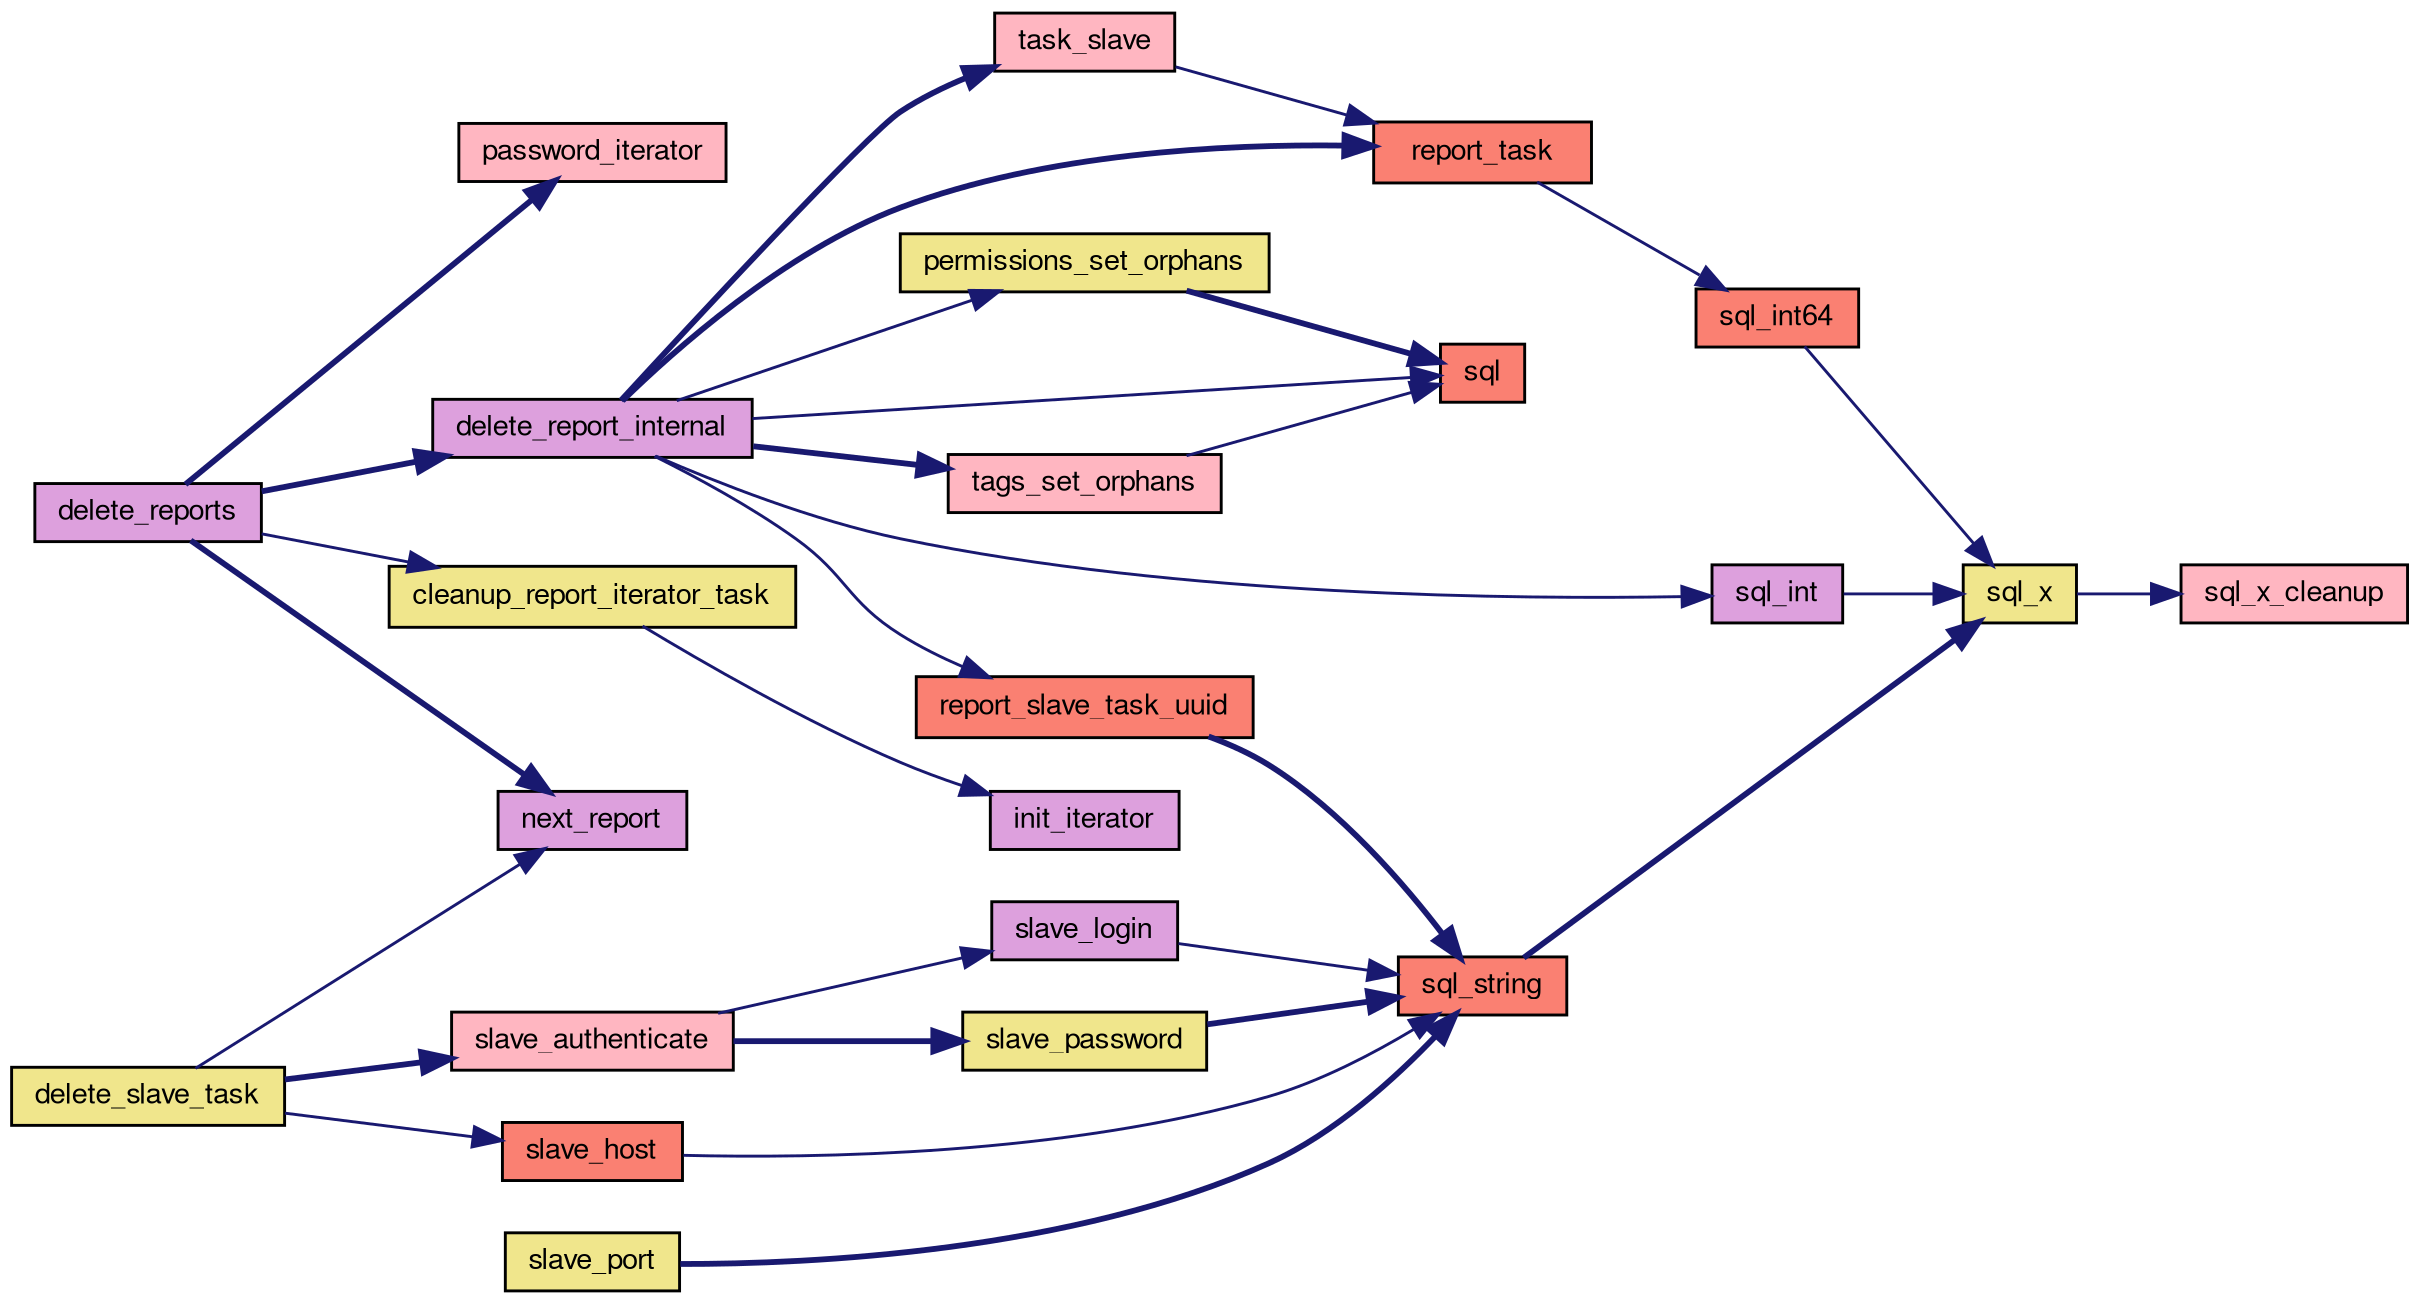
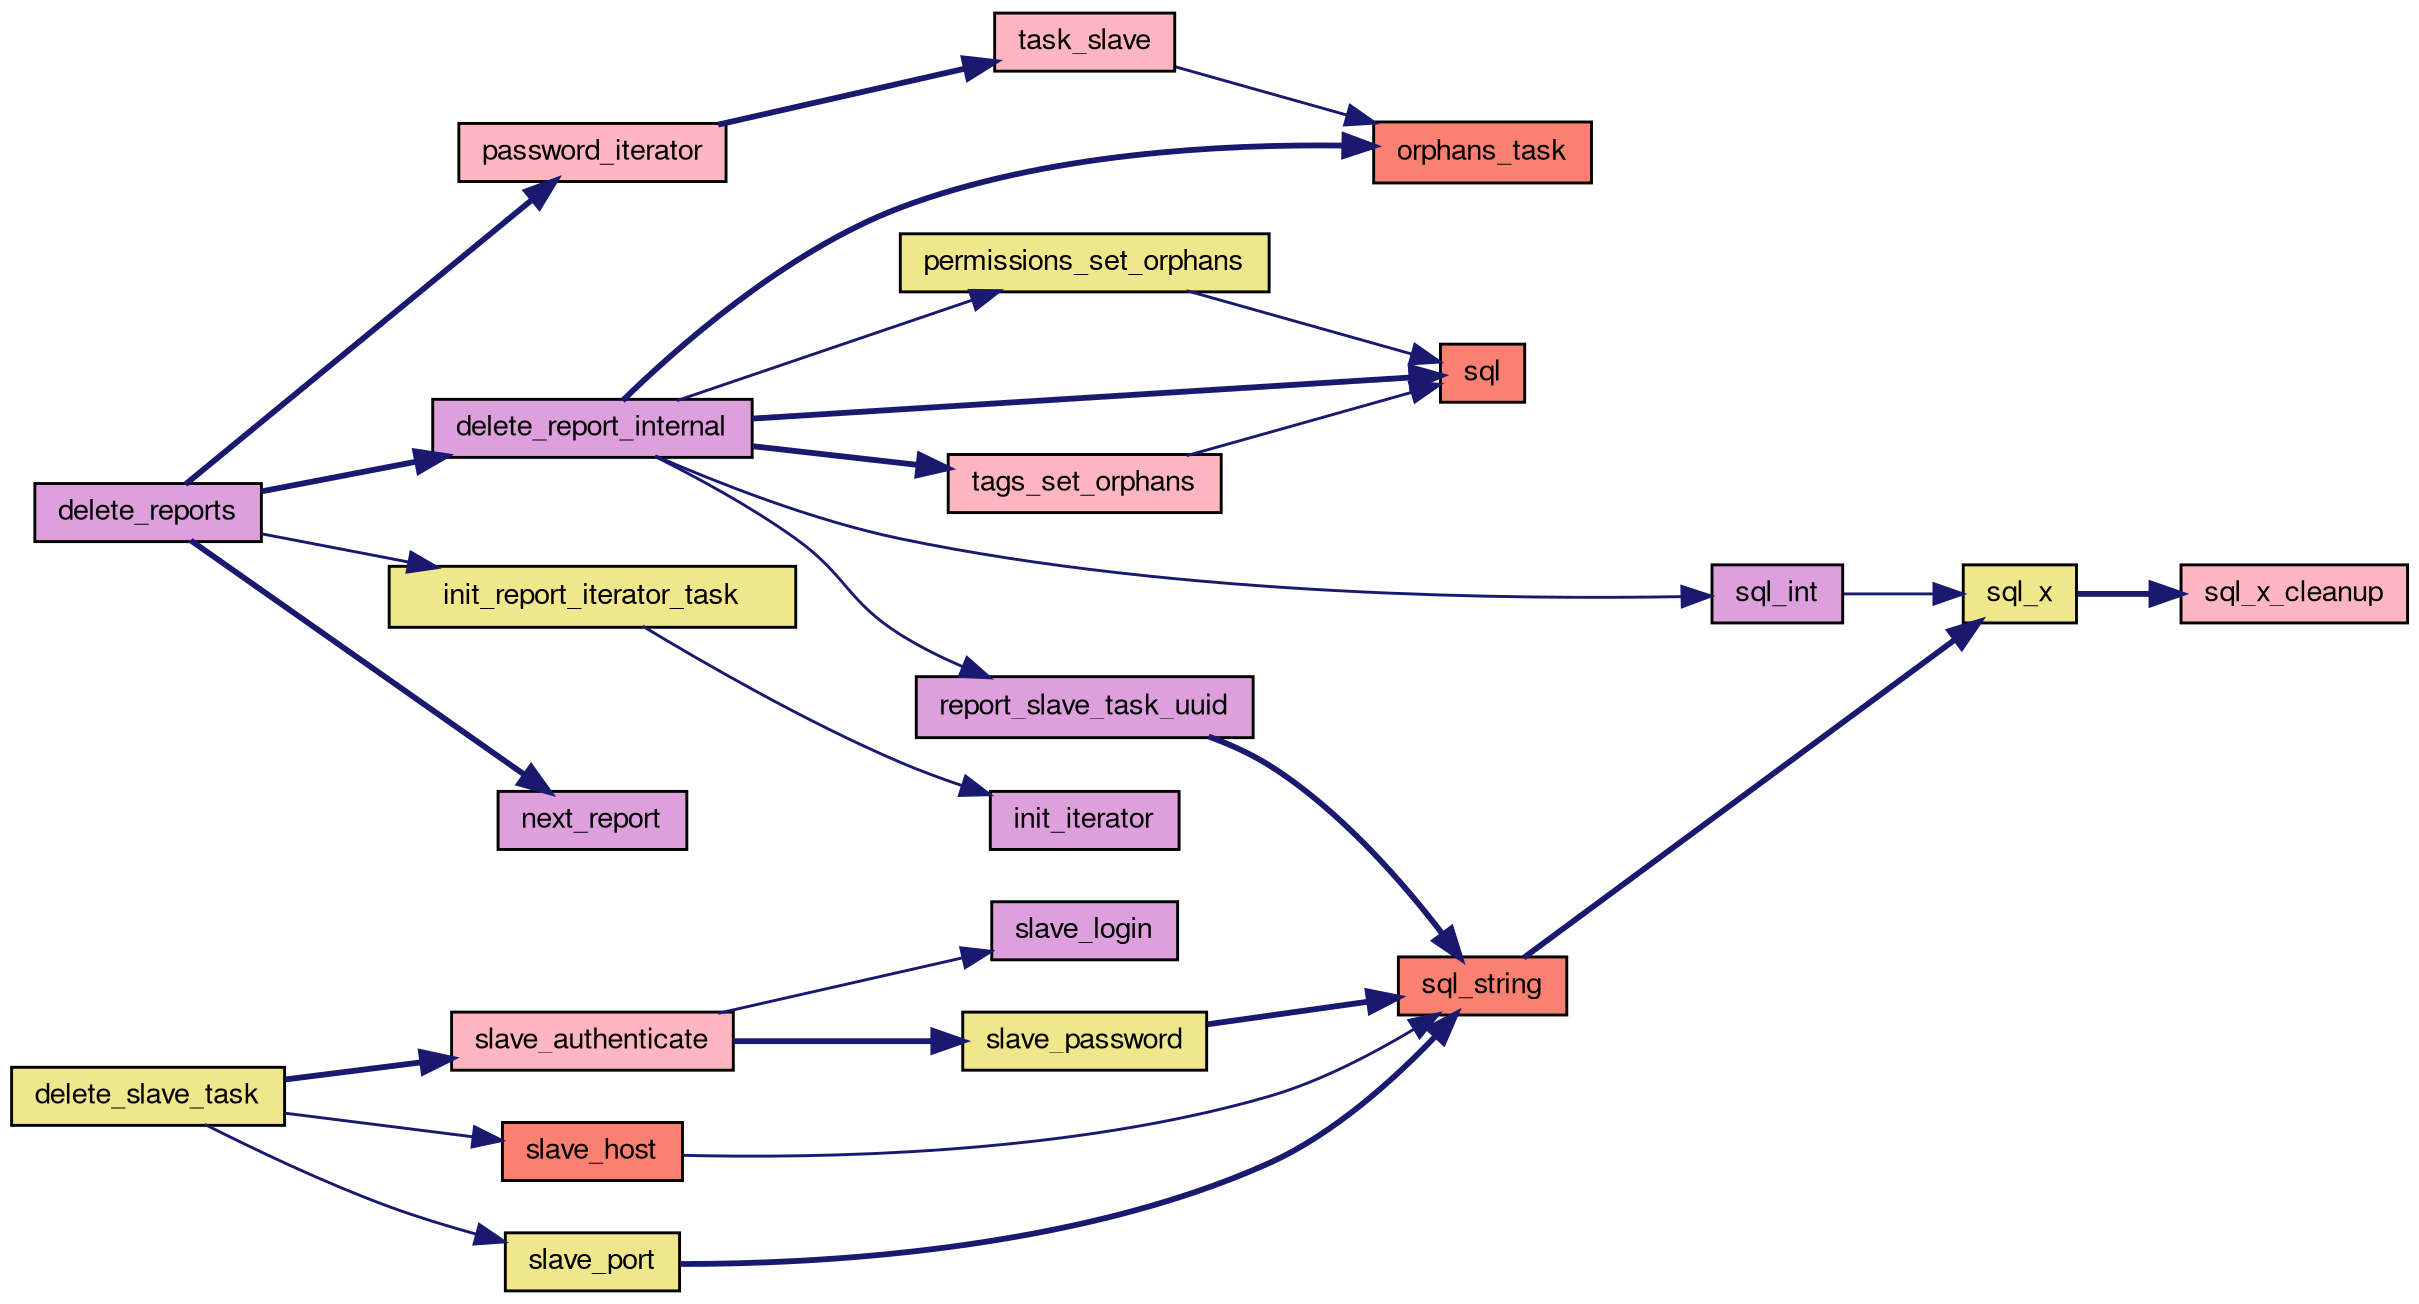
(1483, 152) -> (1483, 152)
(784, 226) -> (842, 97)
(1777, 318) -> none
(1299, 322) -> (1299, 322)
(1082, 398) -> (1082, 398)
(2114, 594) -> (2114, 594)
(592, 597) -> (592, 597)
(1085, 707) -> (1085, 707)
(1273, 957) -> none
(358, 966) -> (337, 1186)
